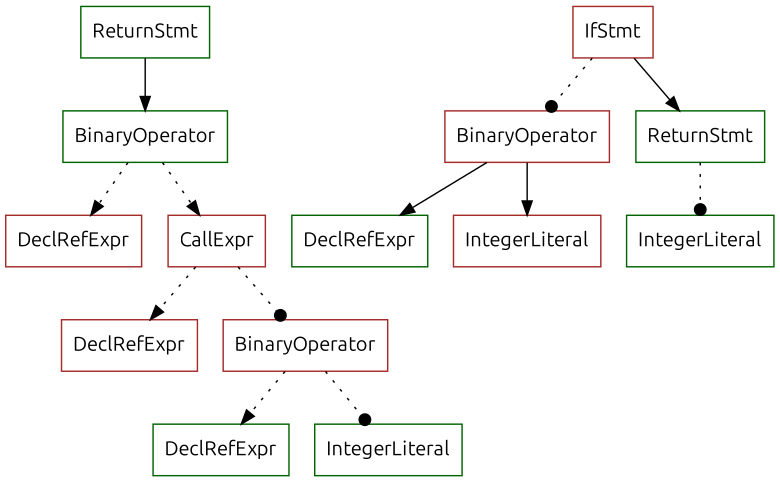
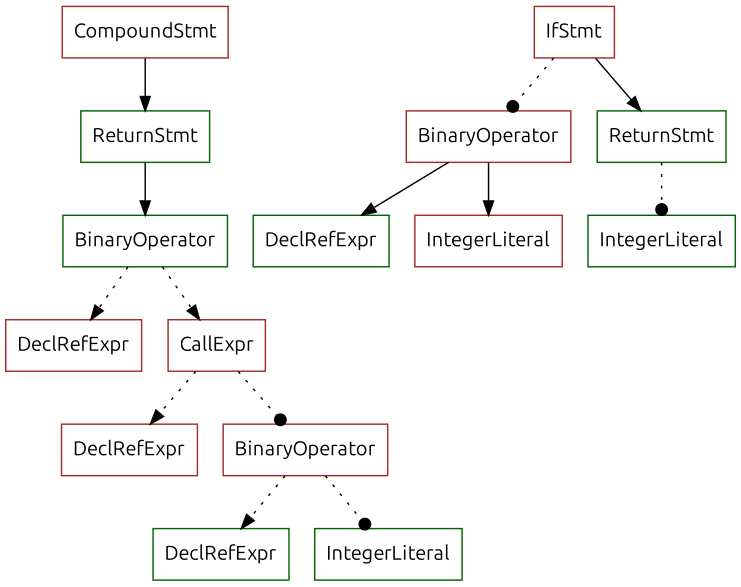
none -> (145, 32)
